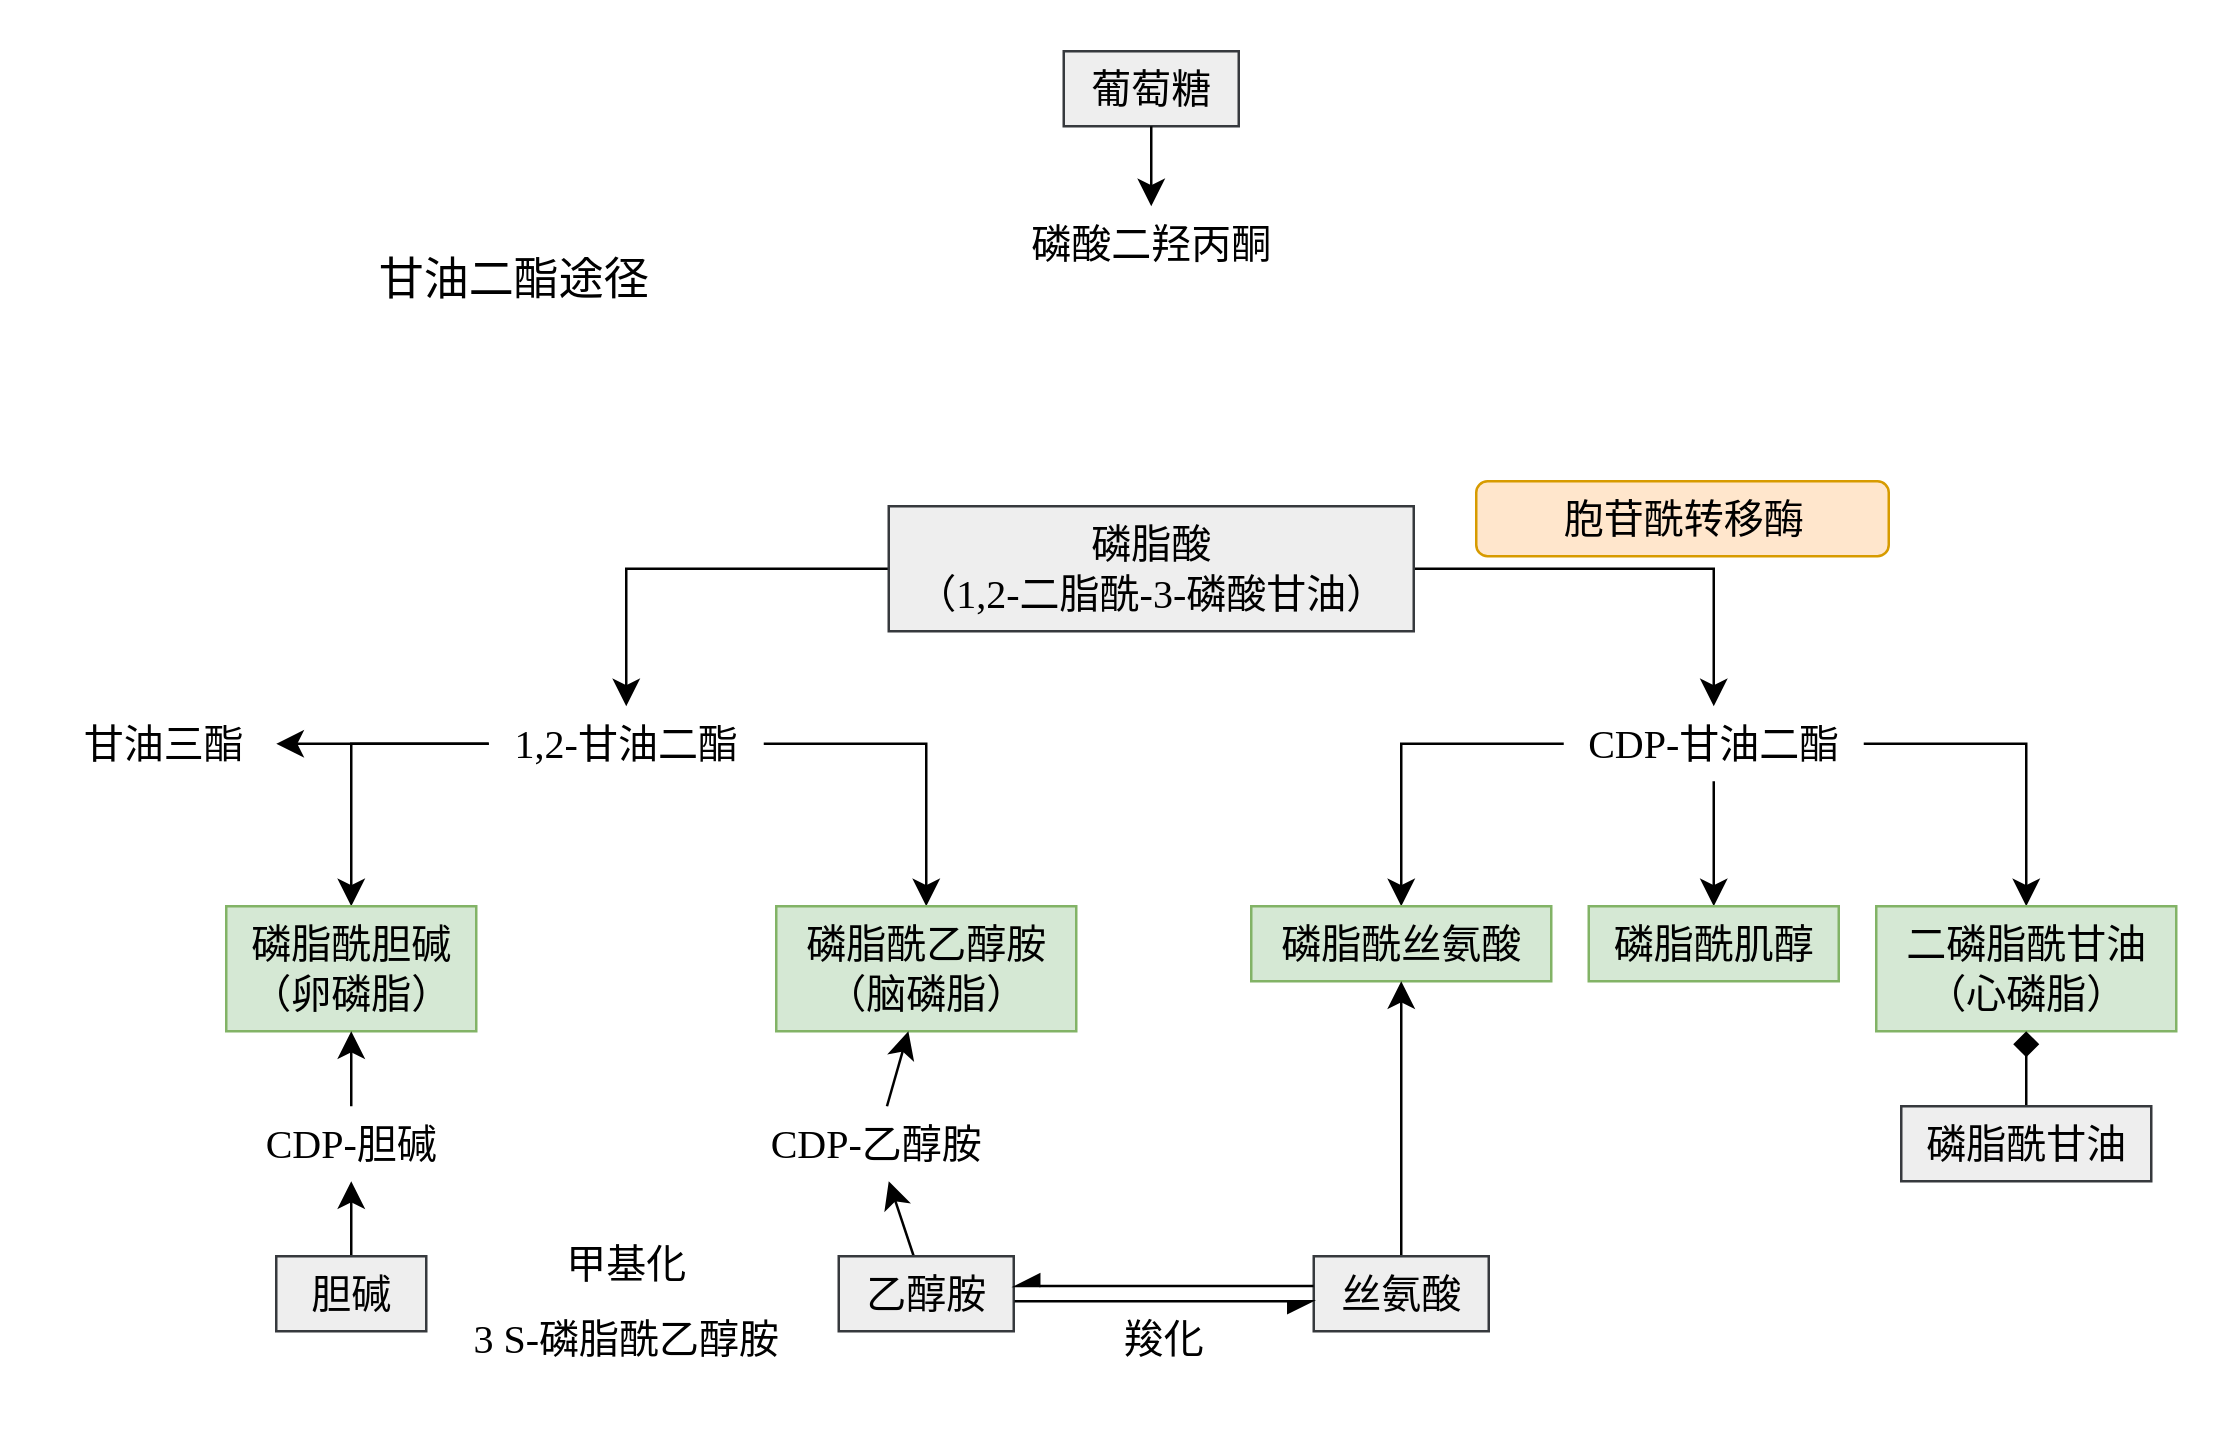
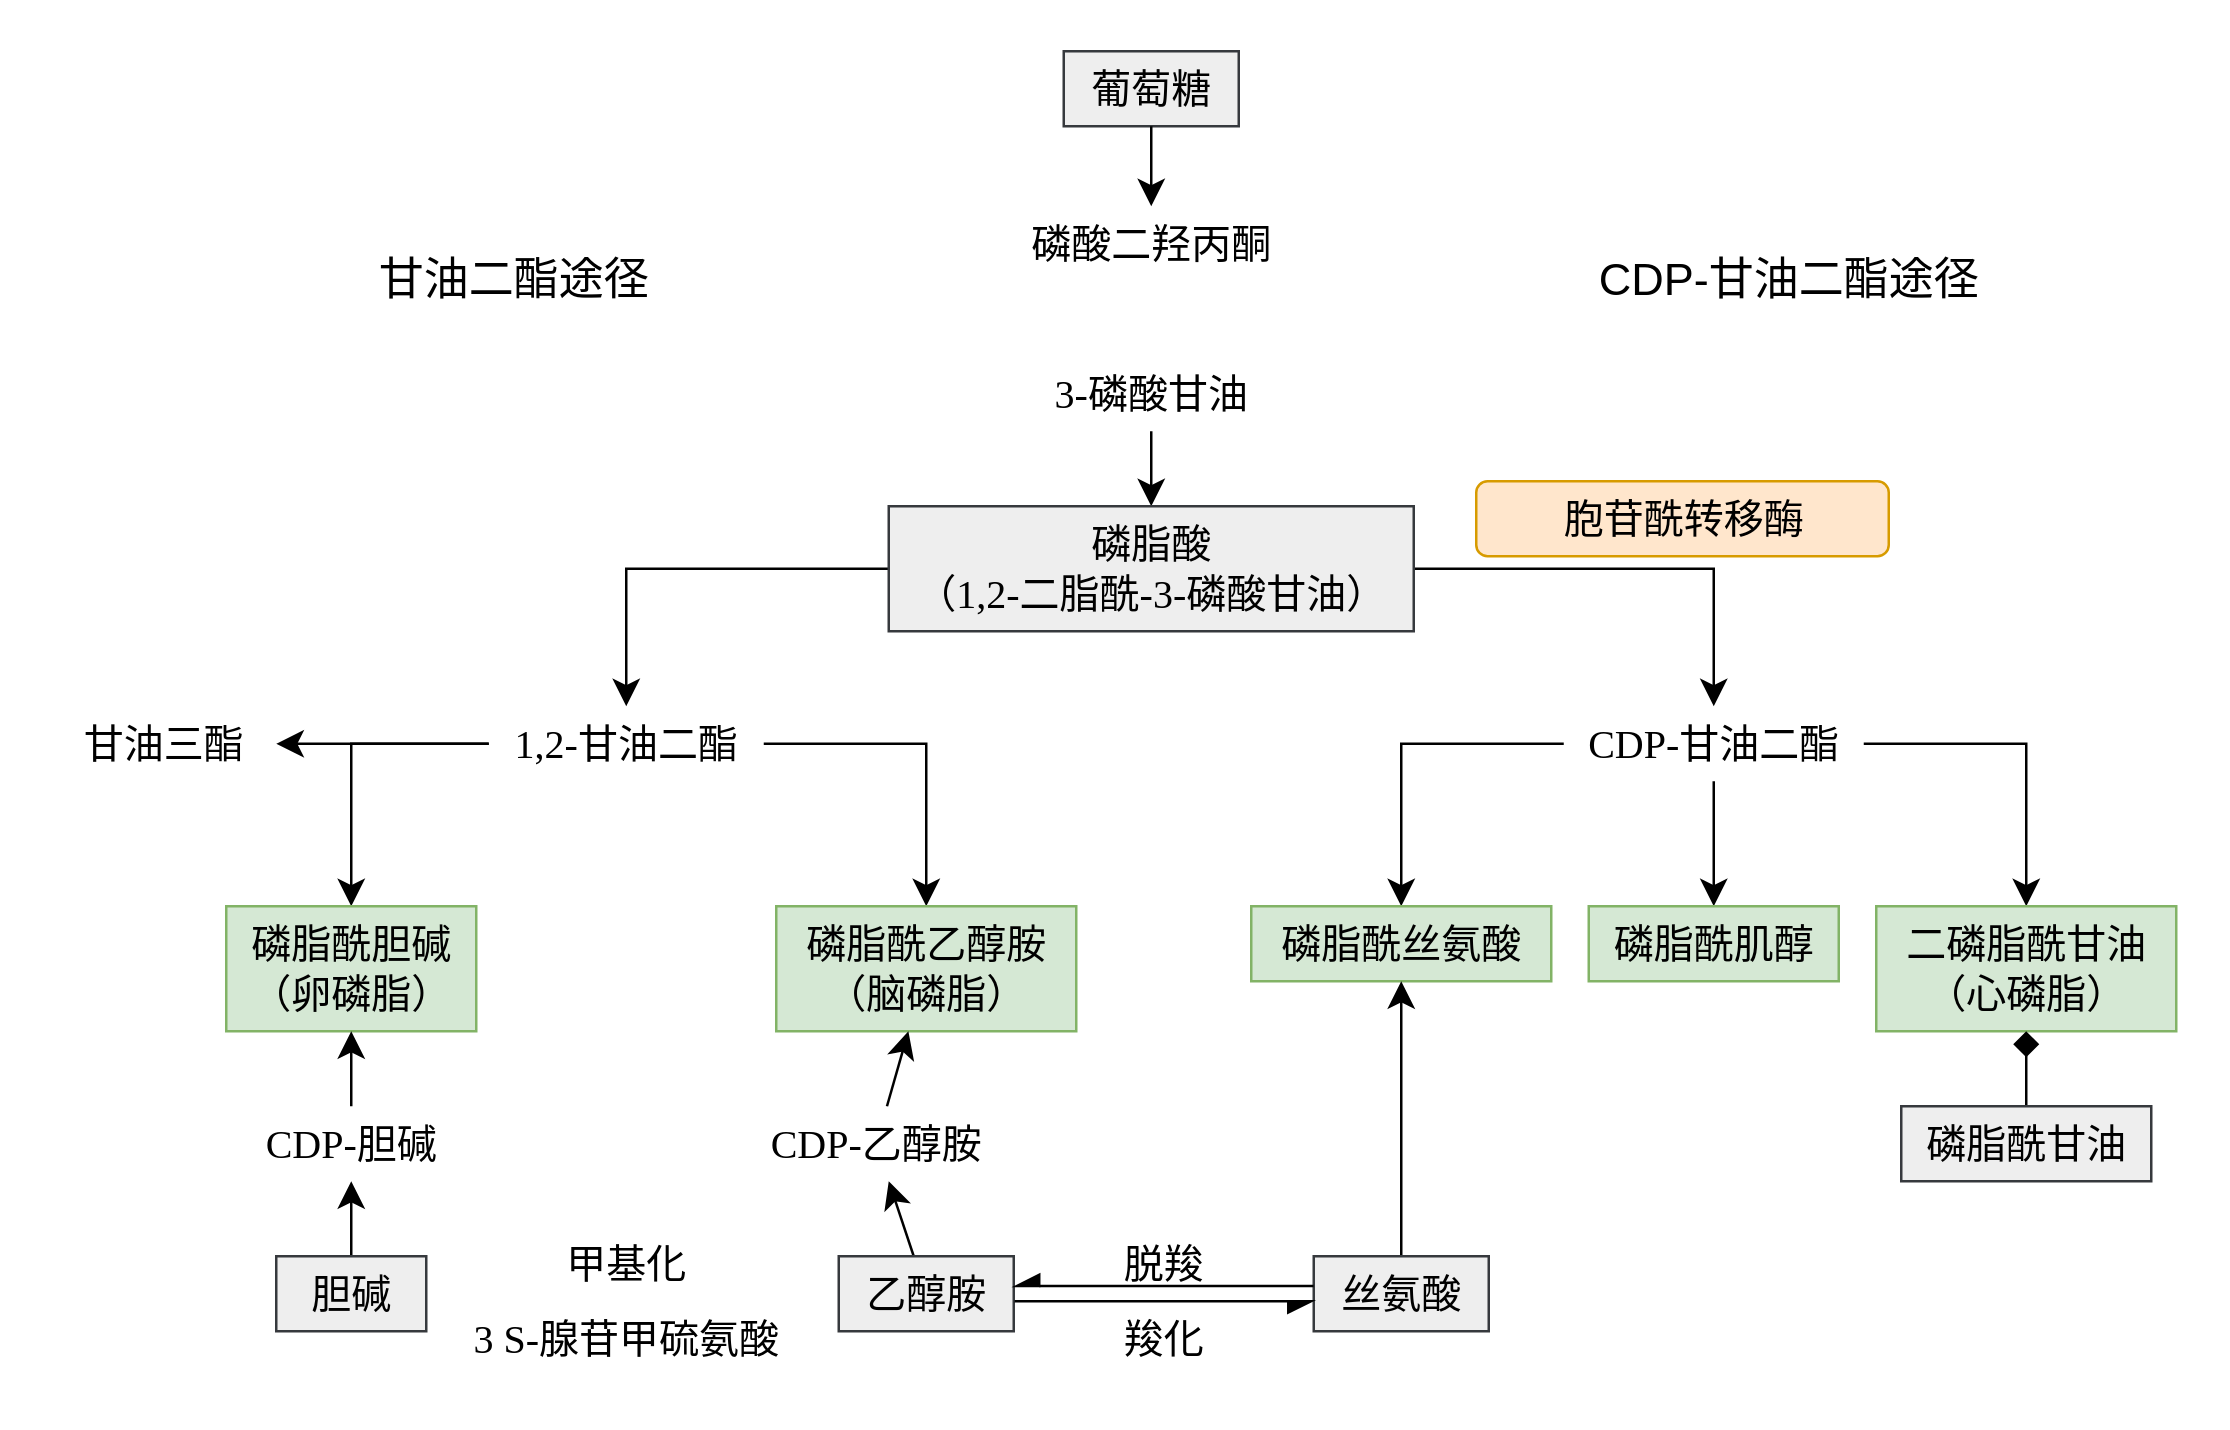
none -> (1789, 281)
none -> (1151, 394)
none -> (1151, 459)
none -> (1164, 1264)
(628, 1339) -> (628, 1339)
